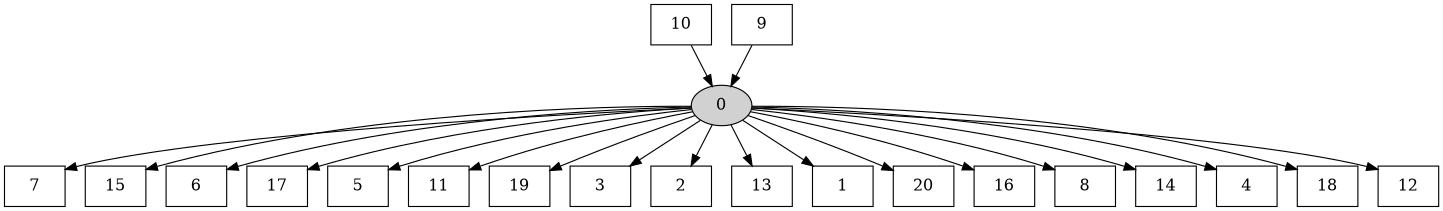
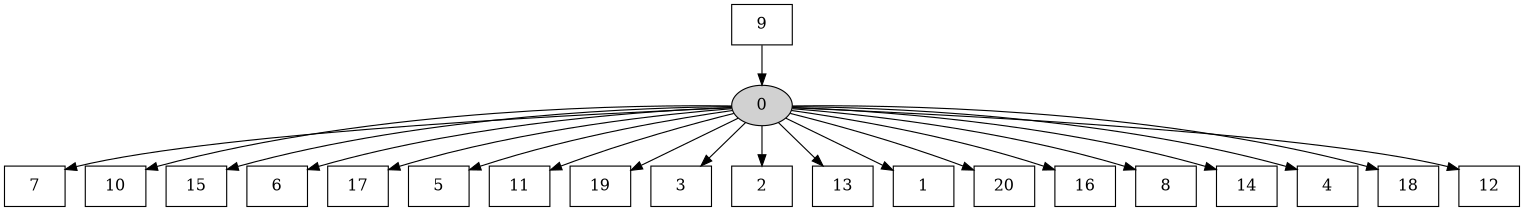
(699, 61) -> (500, 113)
